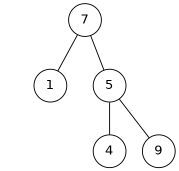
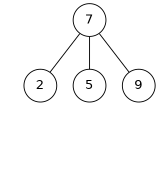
(50, 86) -> (40, 86)
(134, 118) -> (114, 53)
(110, 151) -> none
